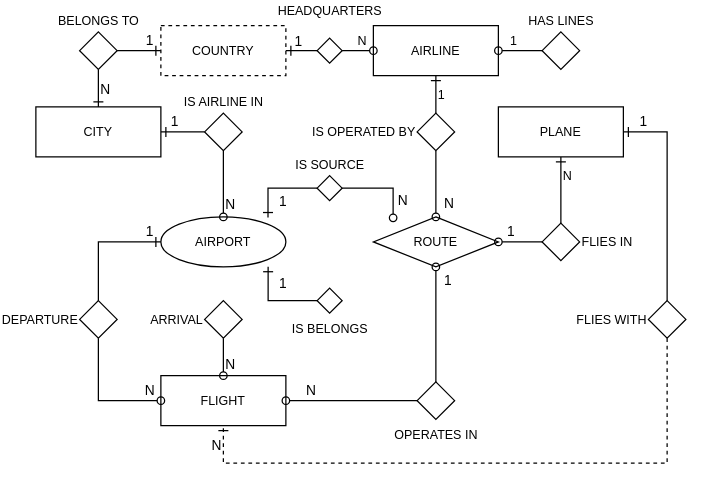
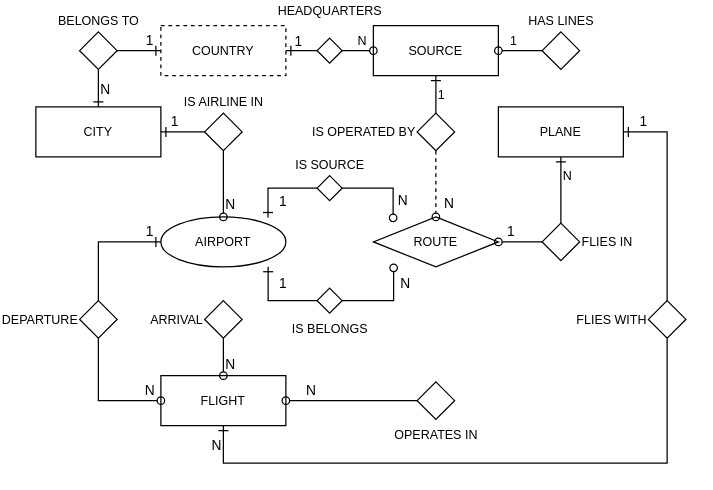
(436, 51) -> (436, 51)
(436, 182) -> (436, 182)
none -> (382, 301)
(436, 327) -> none
(489, 463) -> (489, 463)
